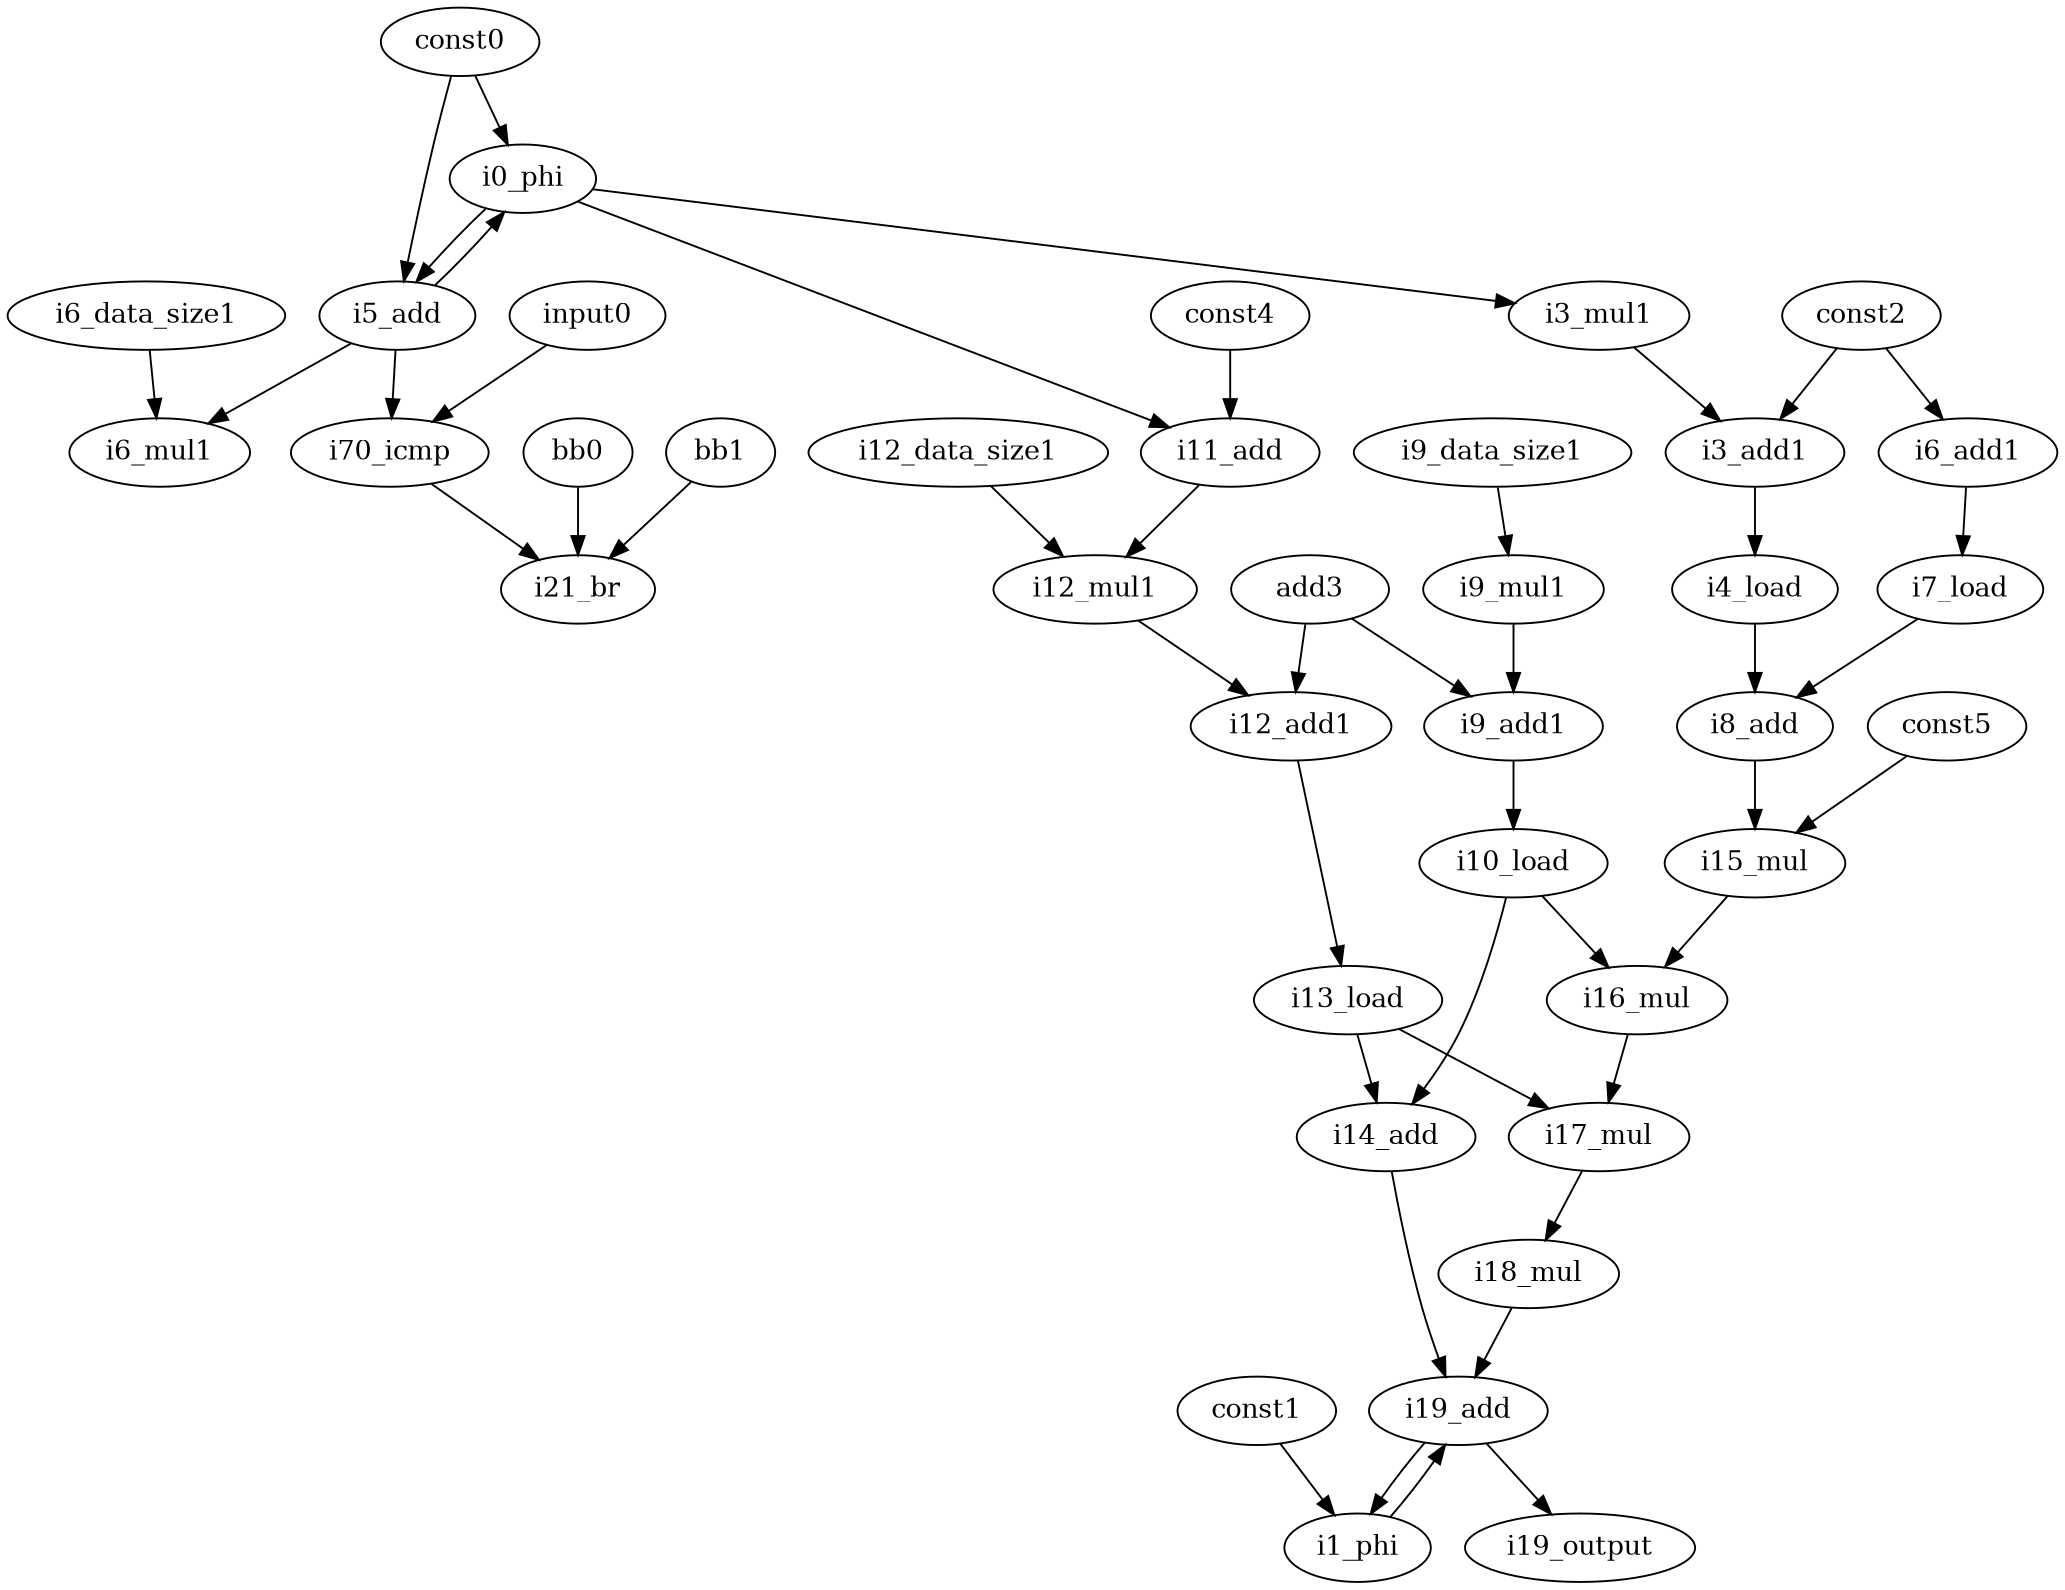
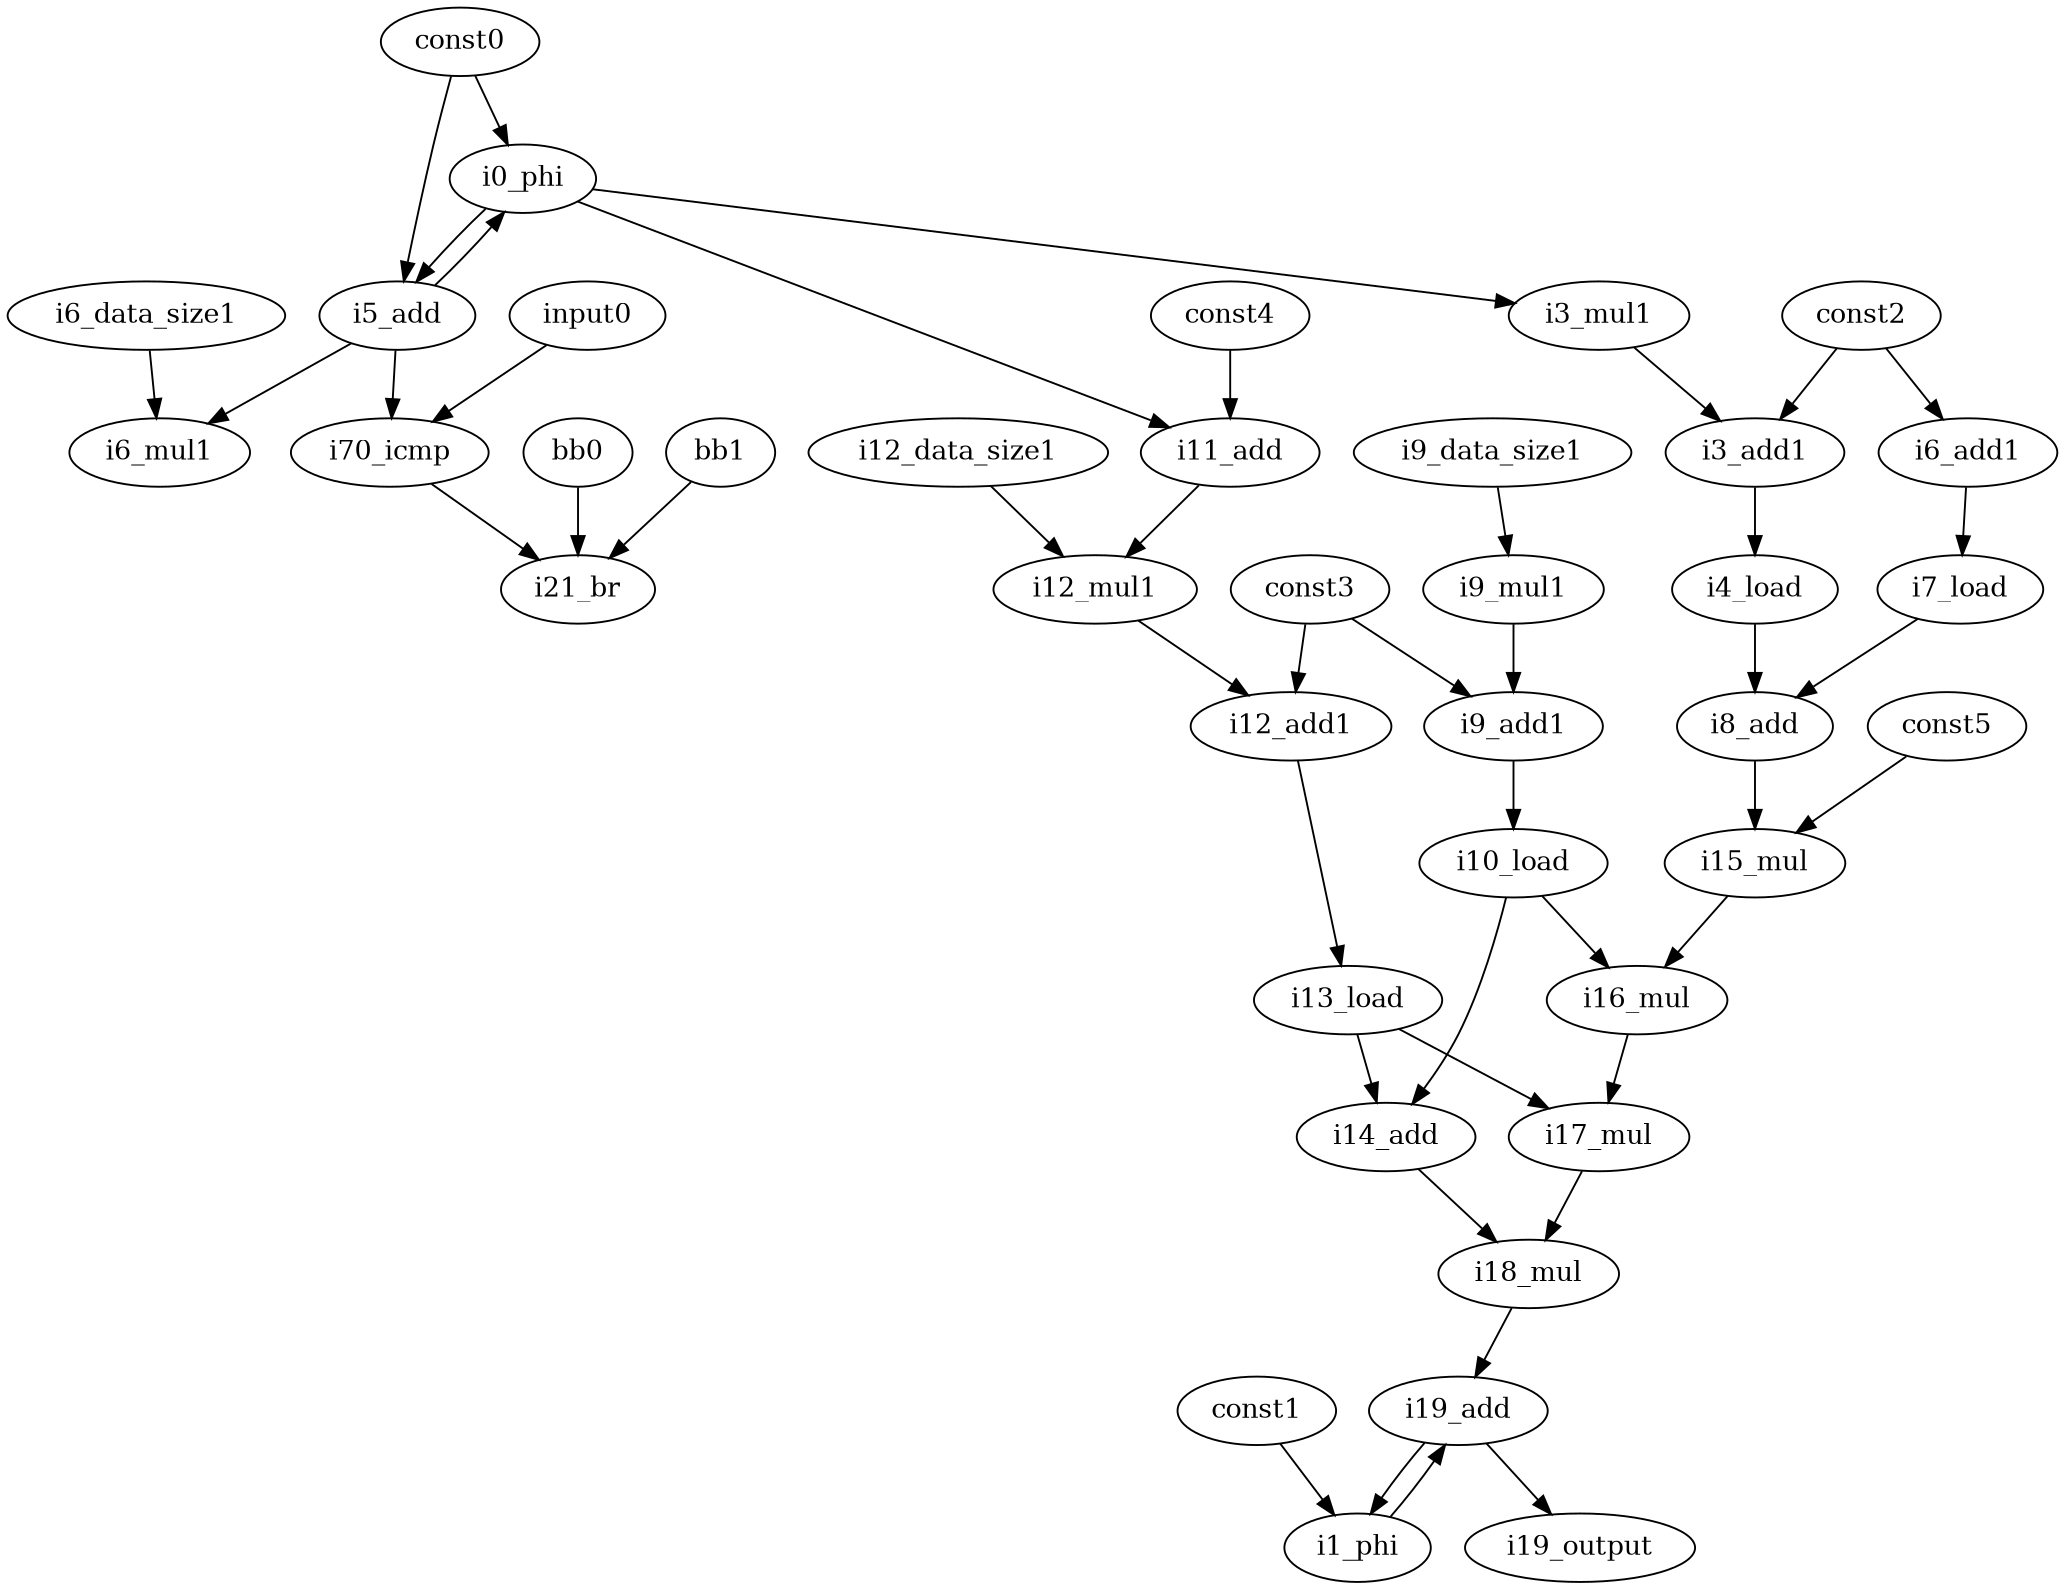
(1310, 589) -> (1310, 589)
(1411, 1266) -> (1450, 1199)
